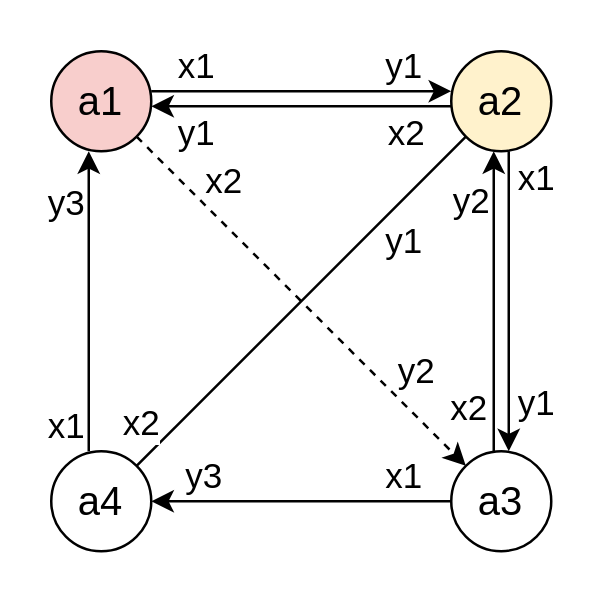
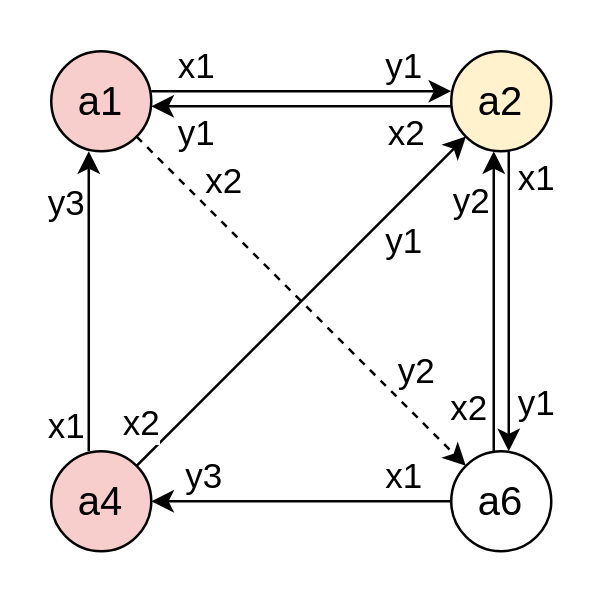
(458, 144) -> (453, 149)
(101, 501) -> (101, 501)
(501, 501) -> (501, 501)
